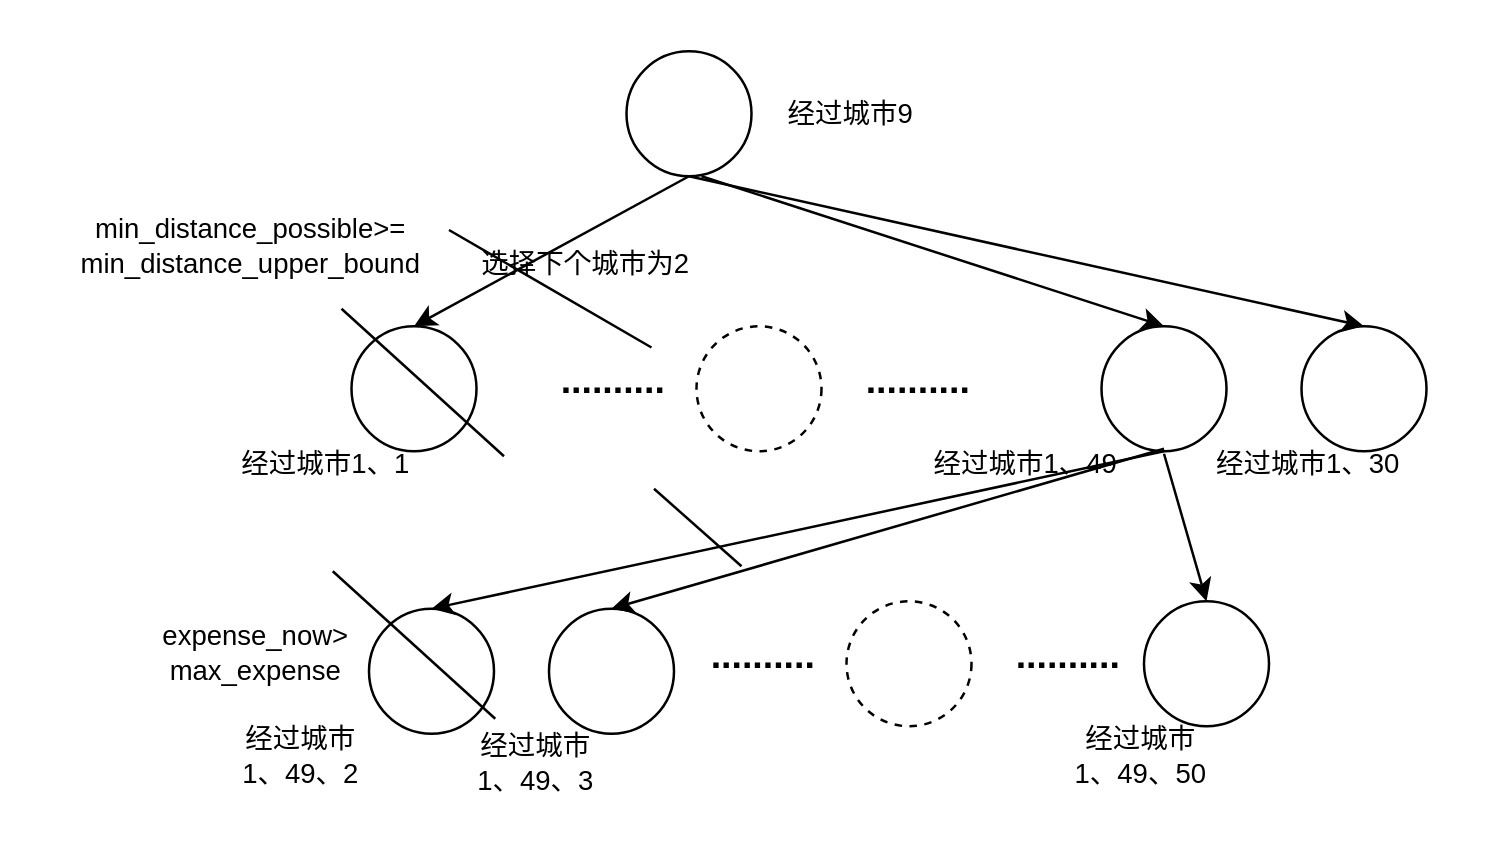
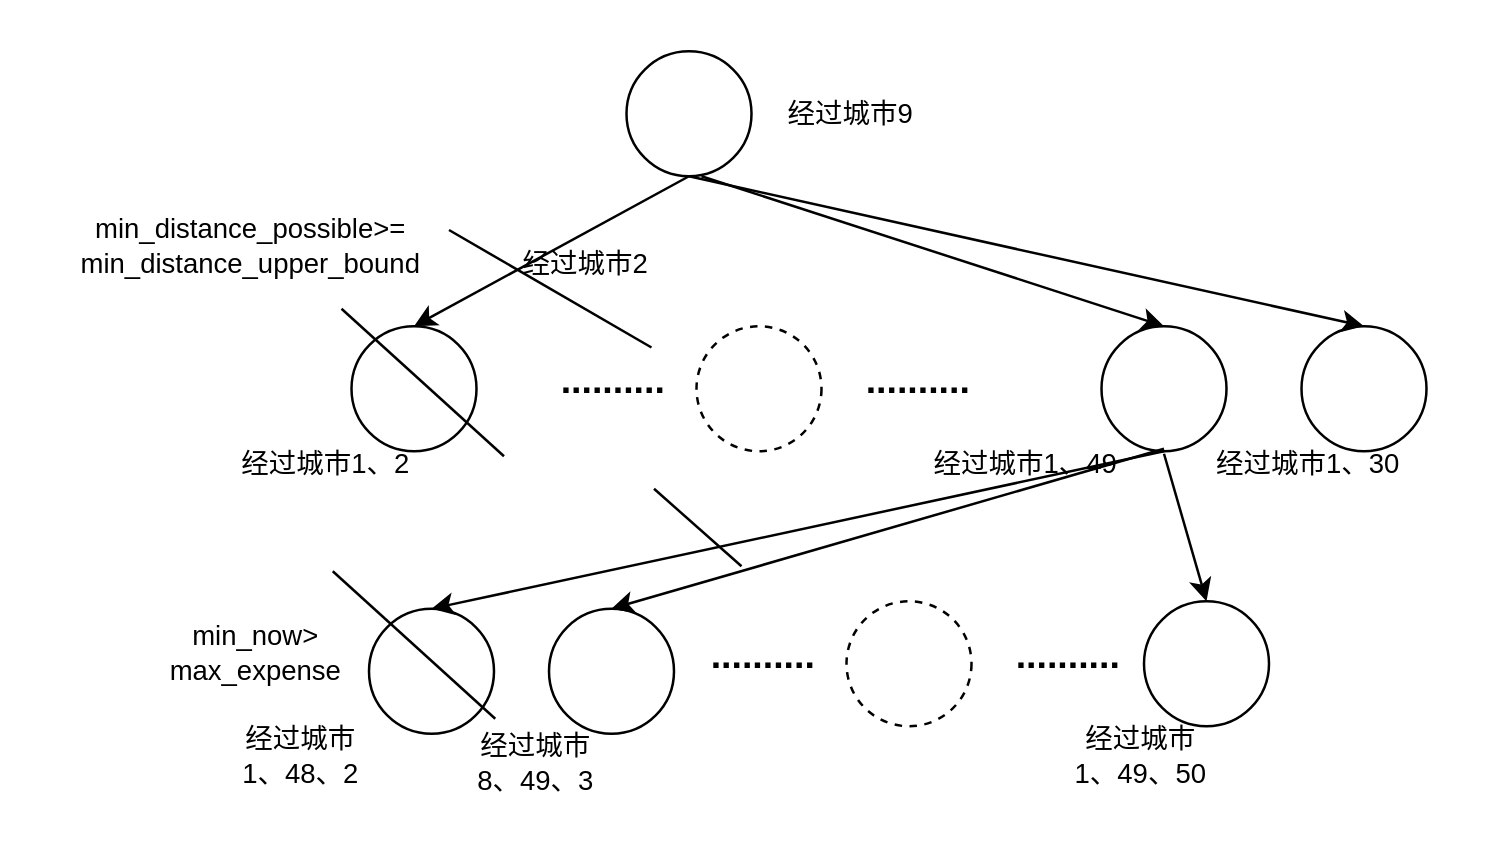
(586, 264) -> (586, 264)
(326, 464) -> (326, 464)
(256, 654) -> (256, 654)
(301, 756) -> (301, 756)
(536, 764) -> (536, 764)
